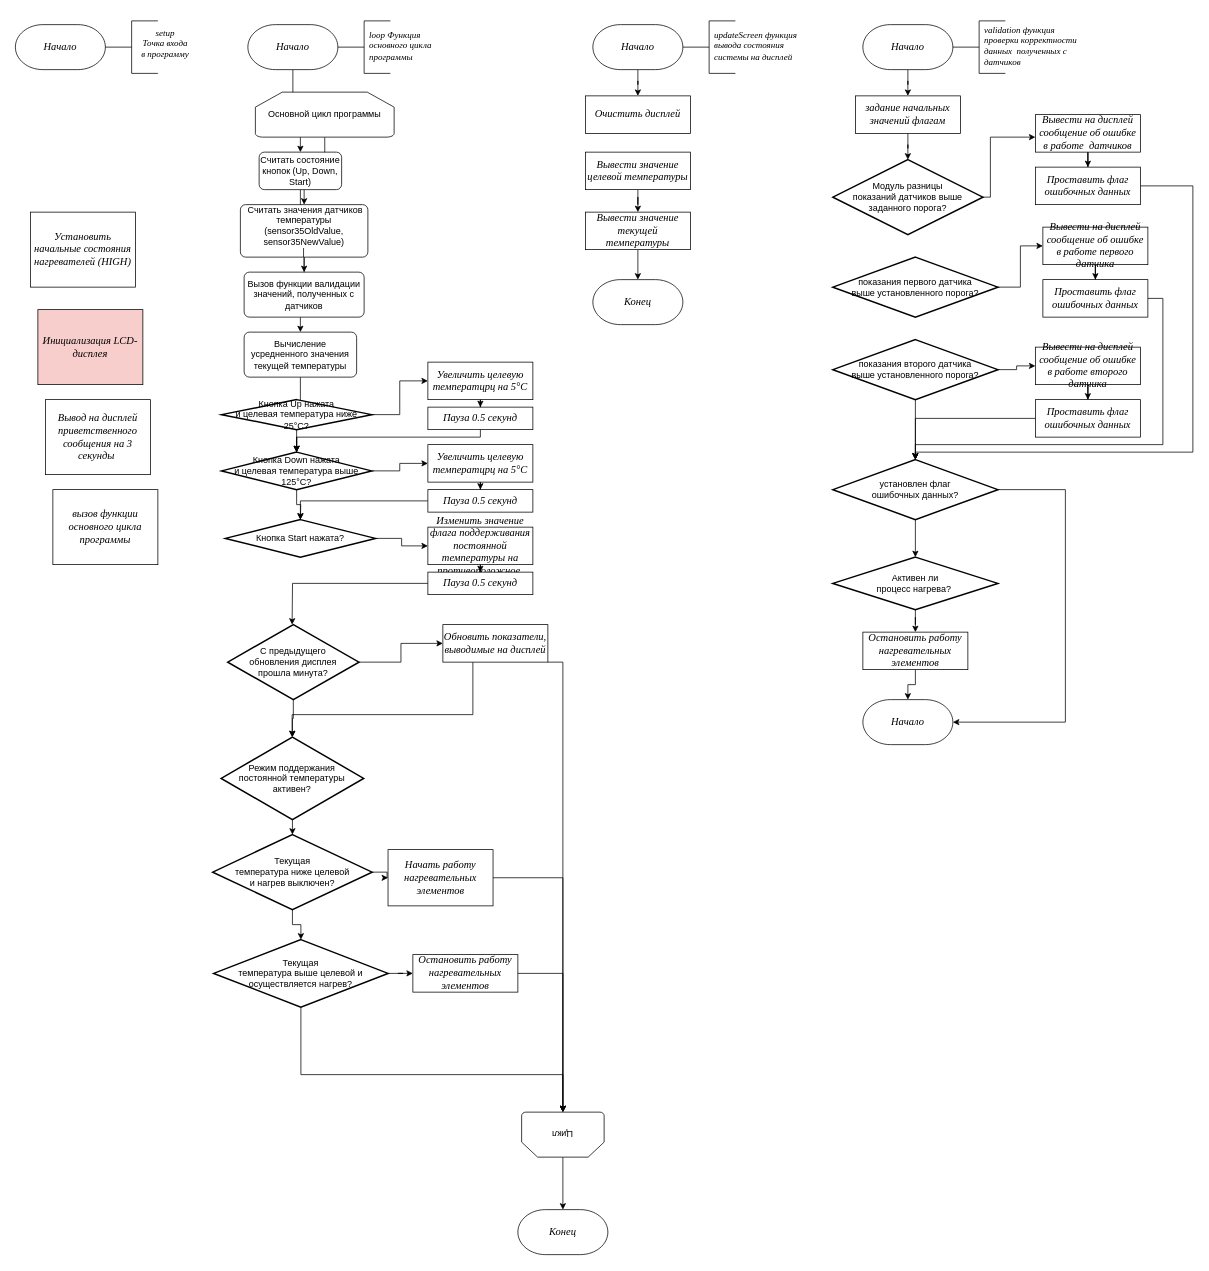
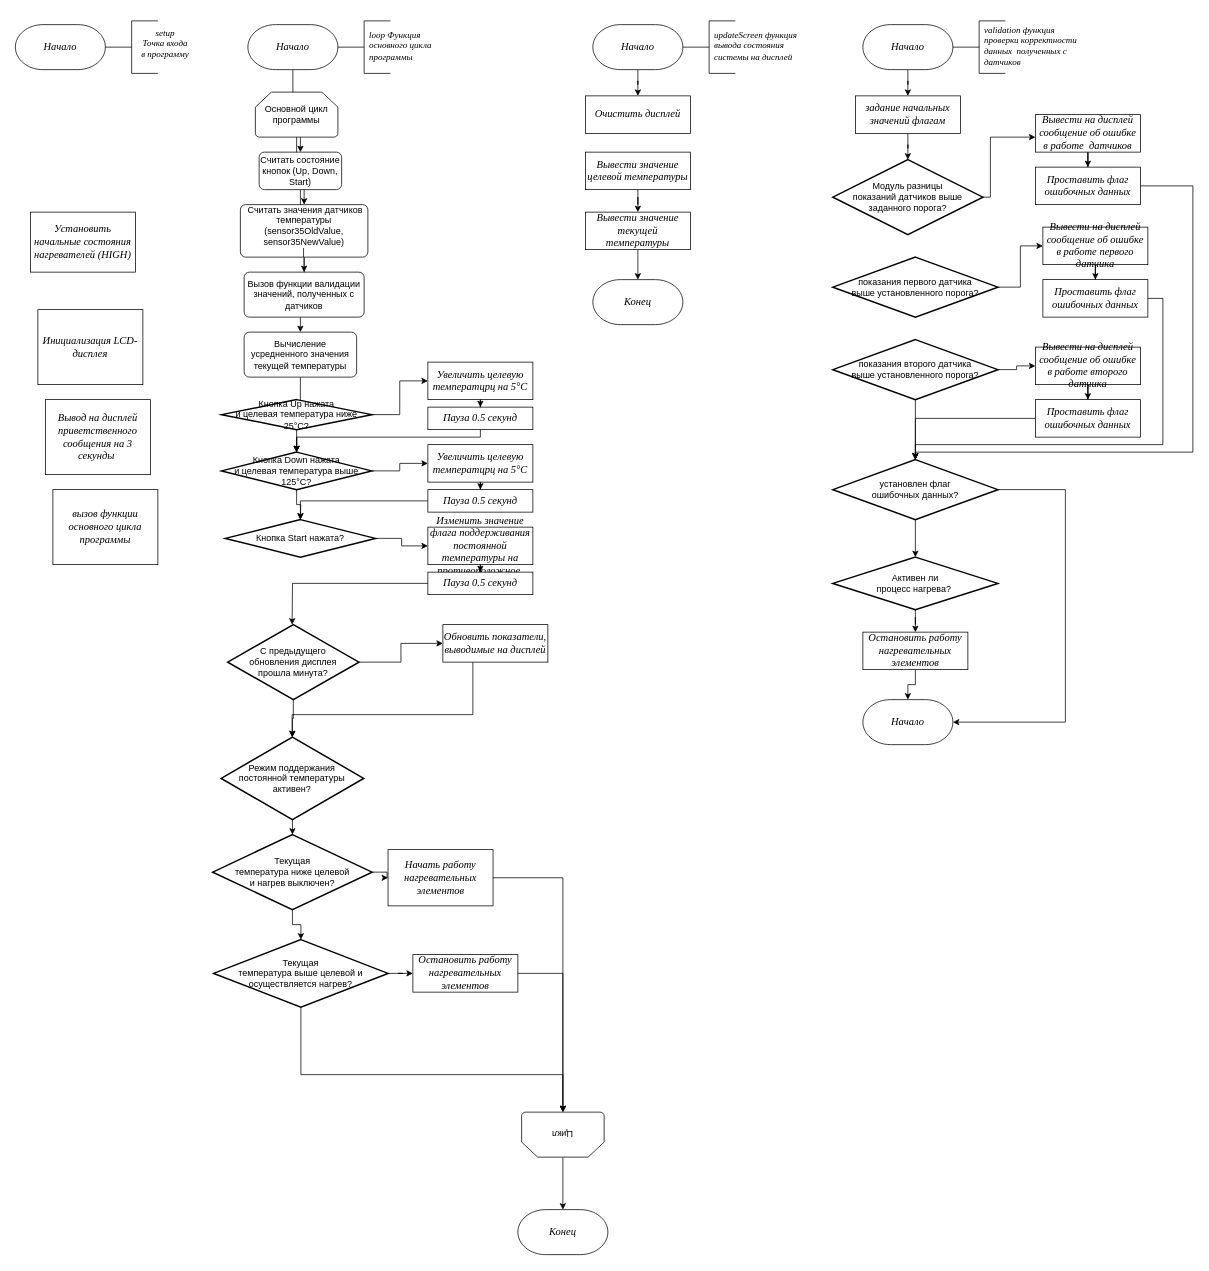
(325, 114) -> (297, 114)
(83, 249) -> (83, 242)
(90, 347) -> (90, 347)
(563, 761) -> none
